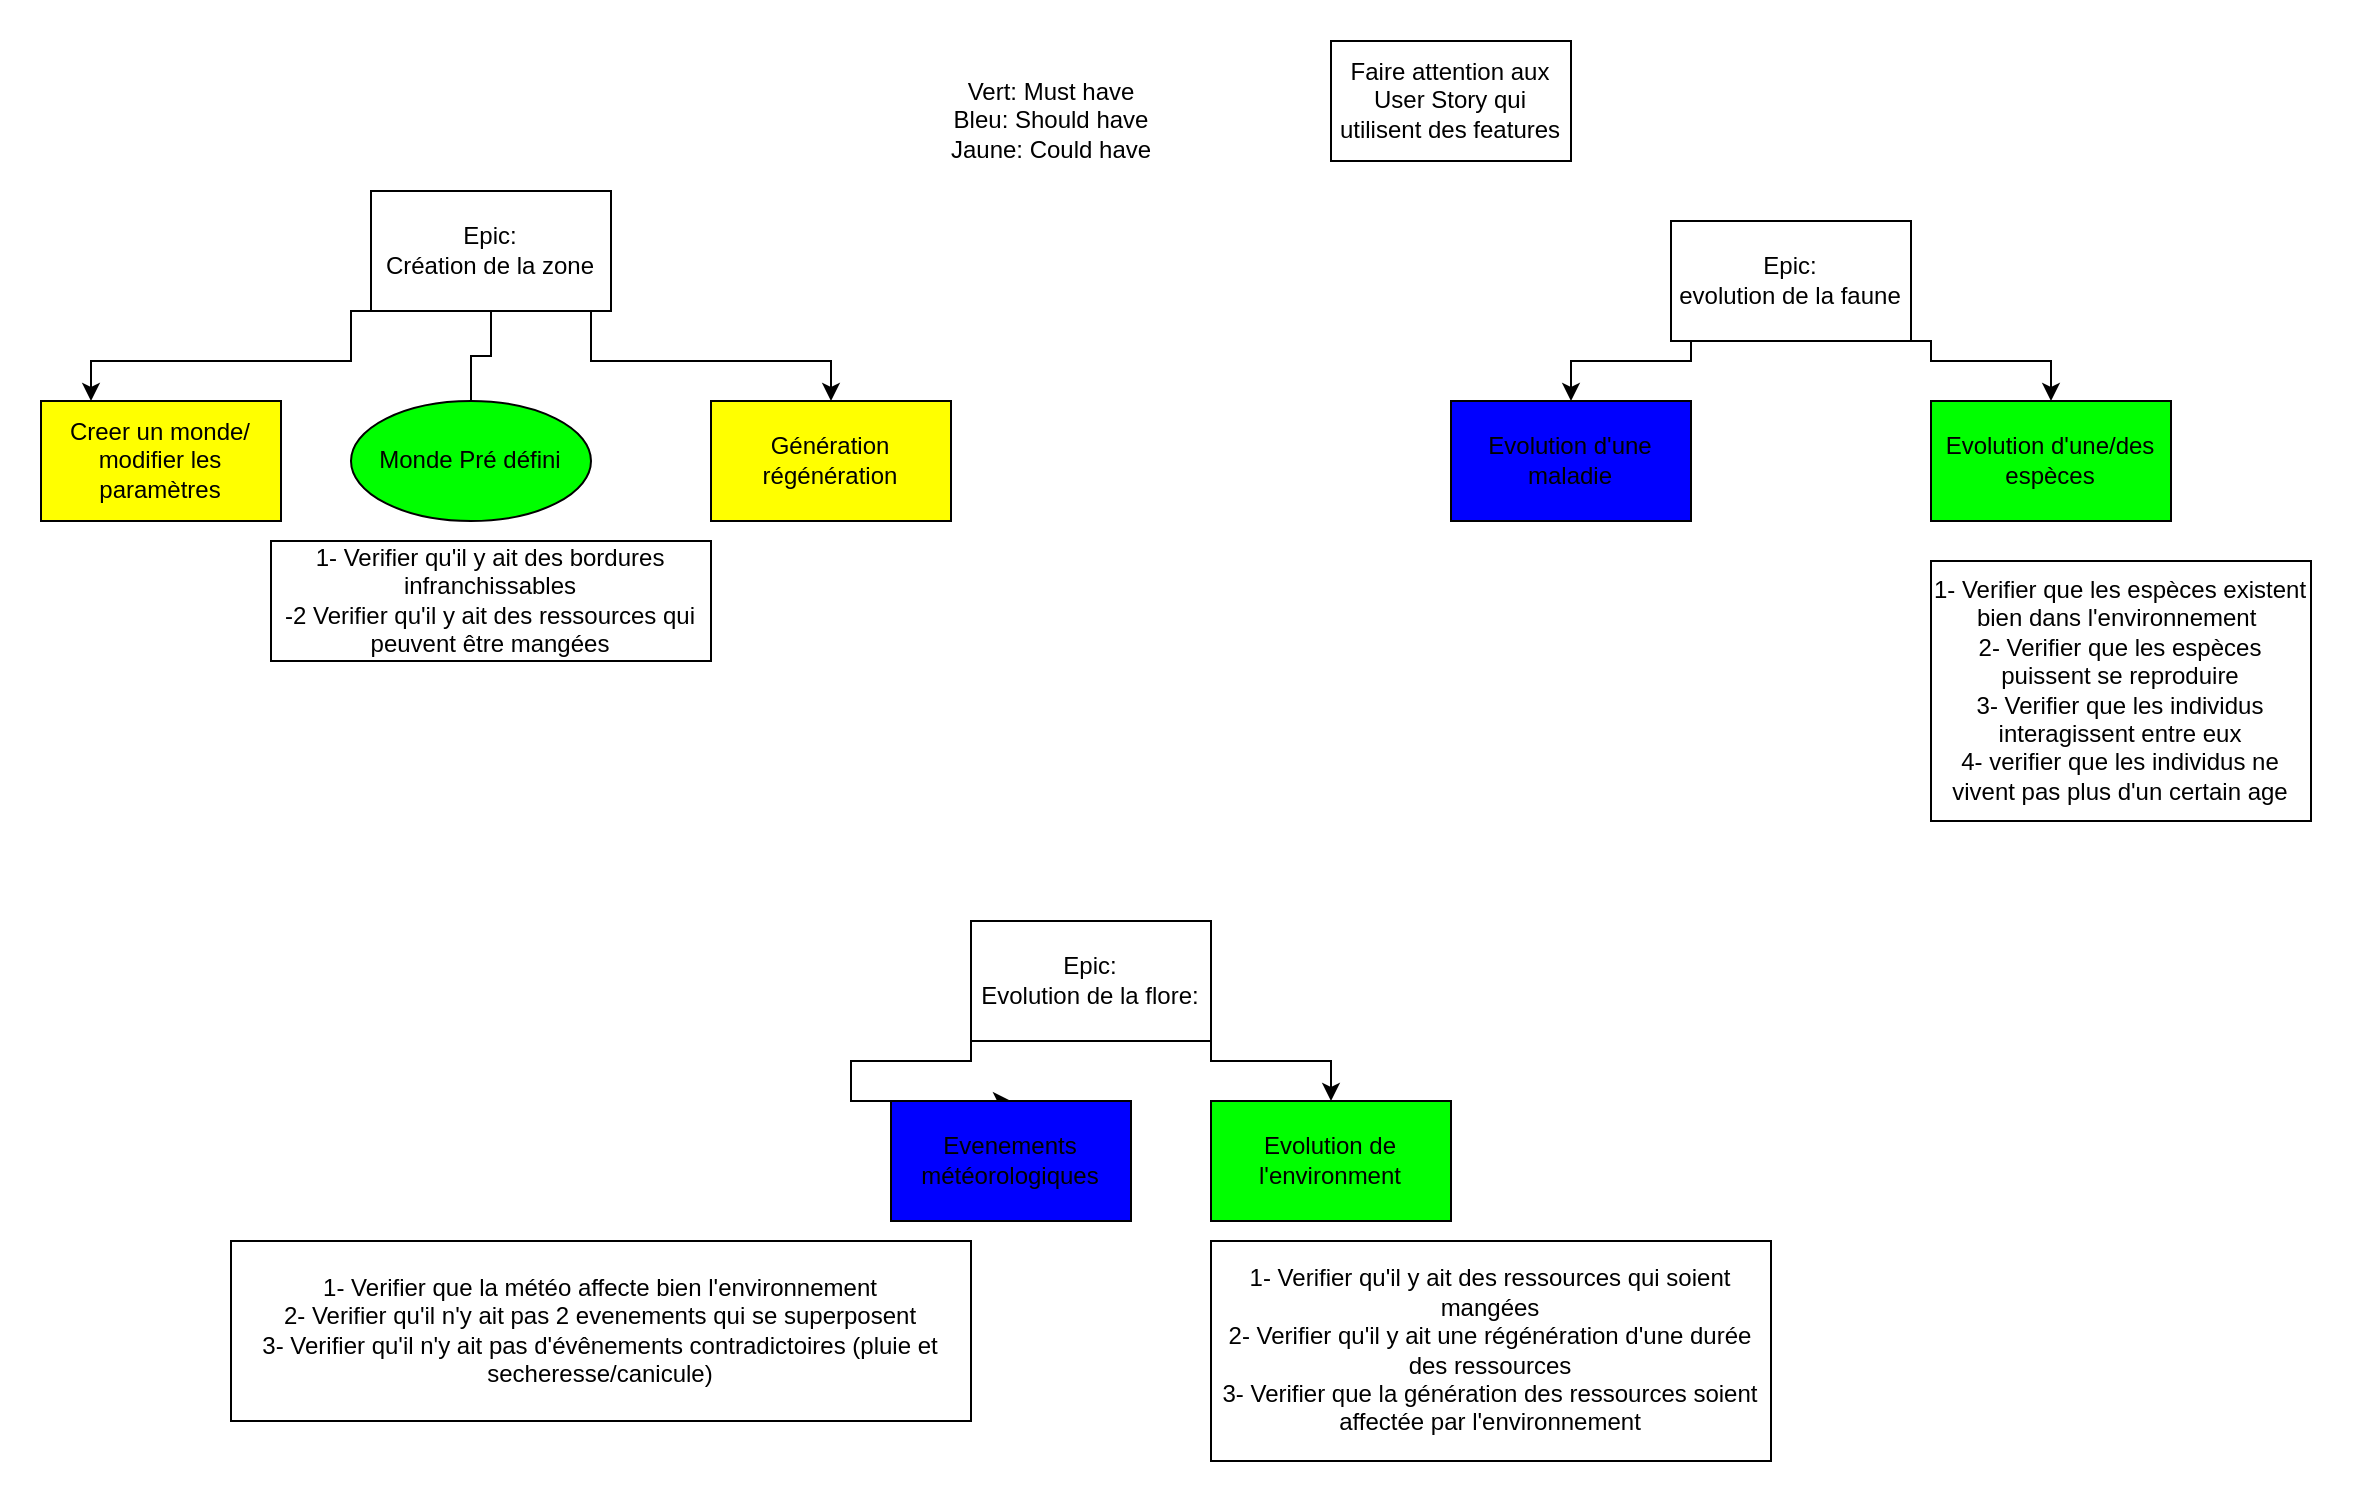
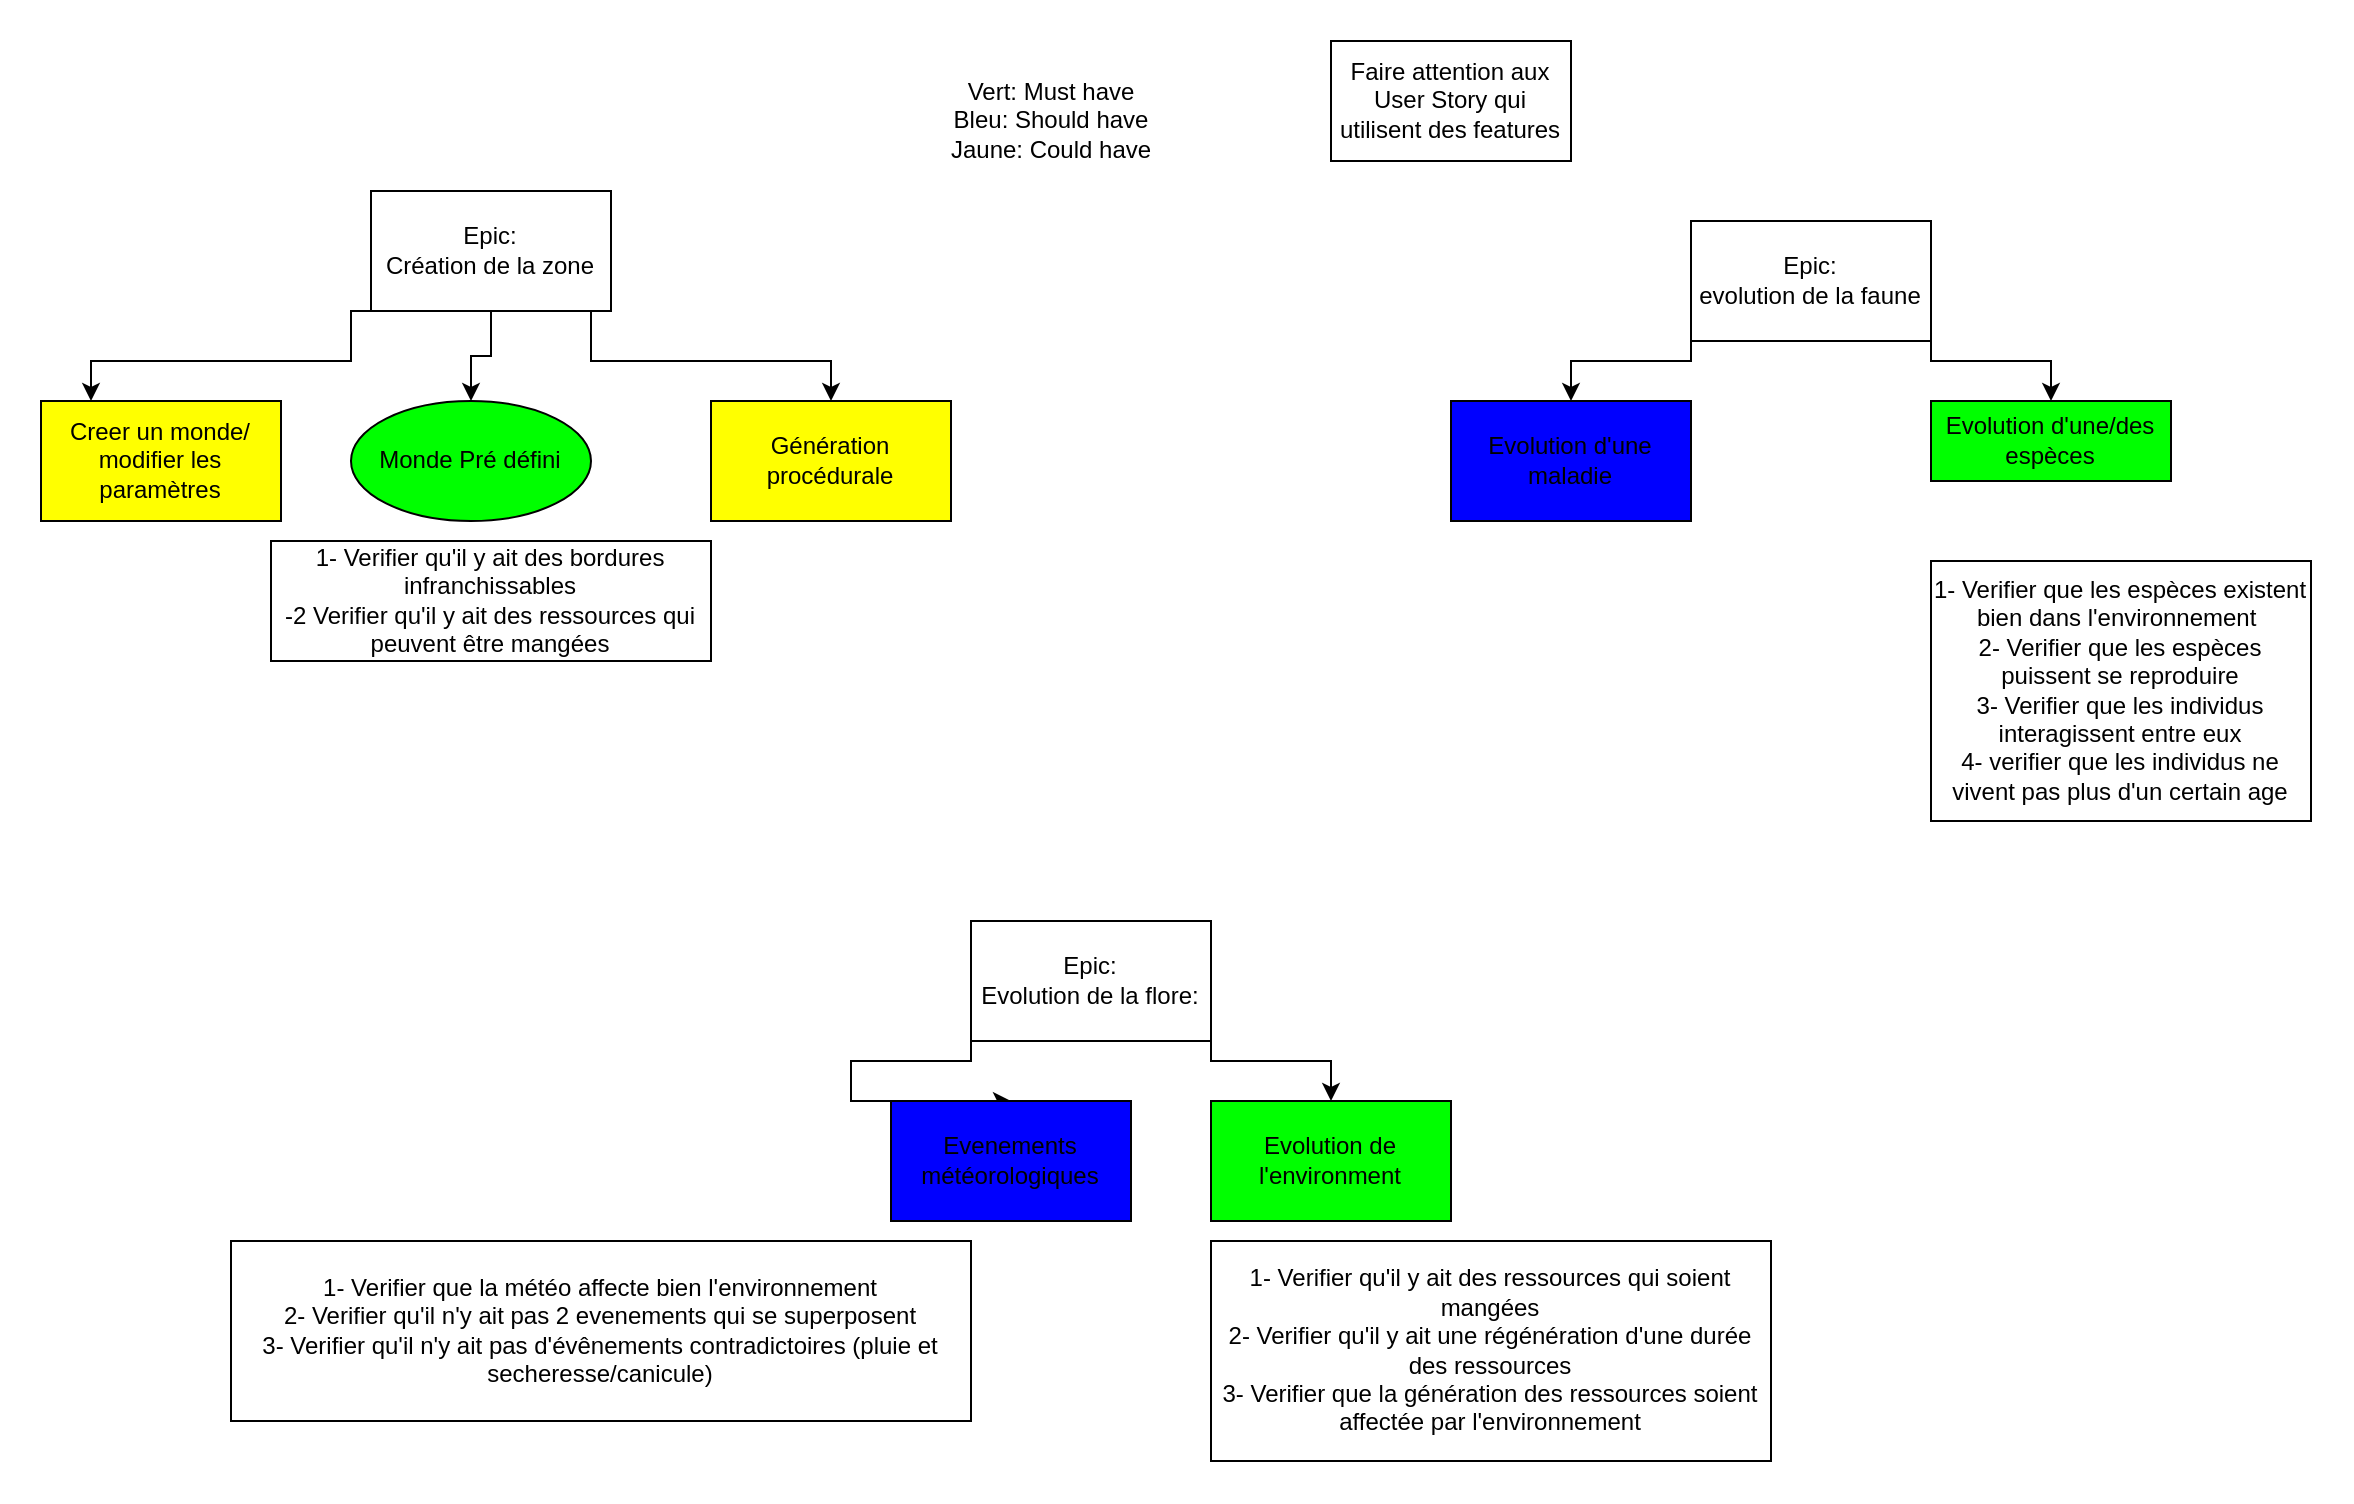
(1791, 281) -> (1811, 281)
(471, 391) -> (471, 386)
(831, 461) -> (831, 461)
(2051, 461) -> (2051, 441)
